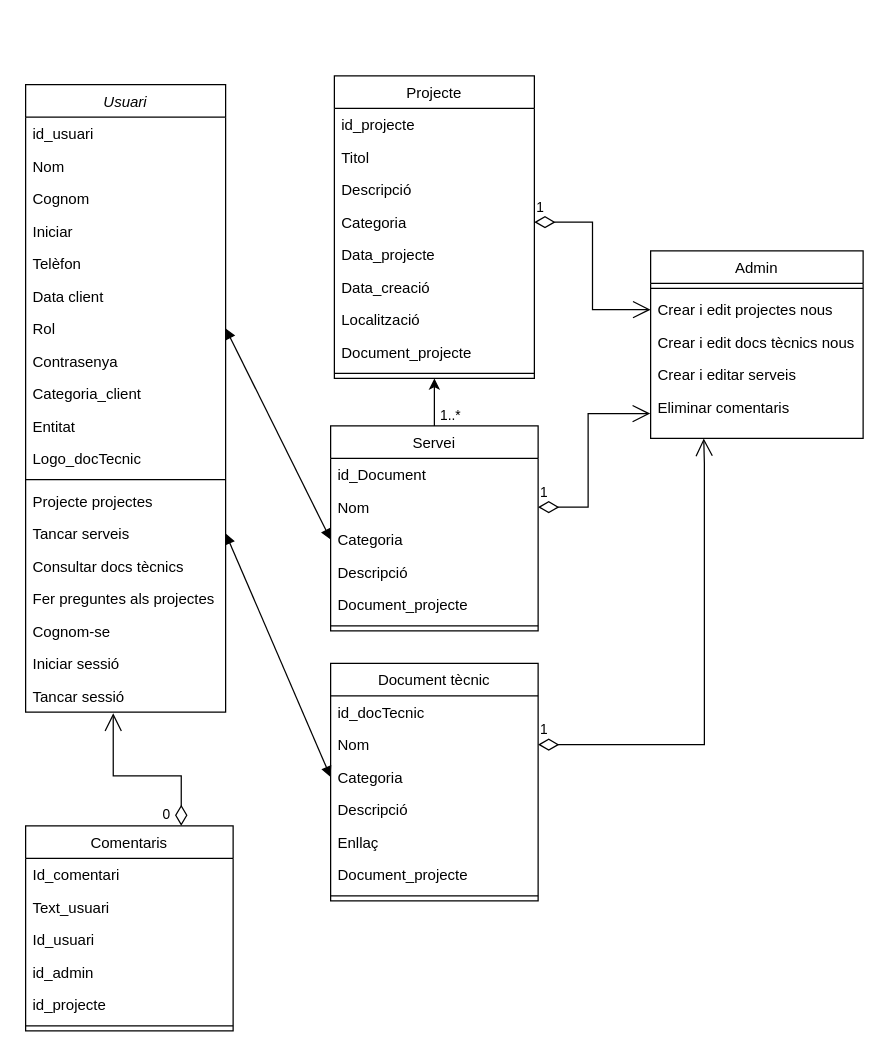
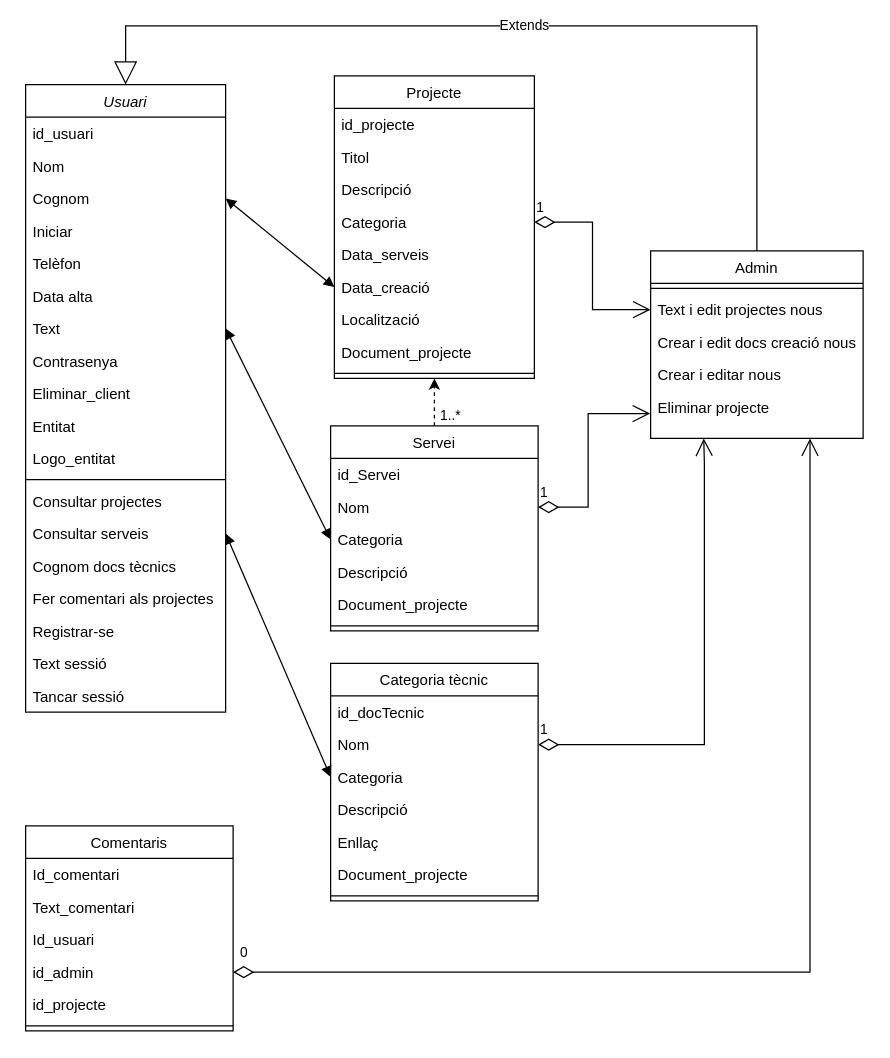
none -> (536, 26)
none -> (280, 243)
(396, 255) -> (390, 255)
(73, 296) -> (66, 296)
(759, 310) -> (755, 310)
(43, 329) -> (49, 329)
(768, 343) -> (768, 343)
(738, 375) -> (728, 375)
(94, 394) -> (86, 394)
(434, 405) -> (434, 405)
(728, 408) -> (721, 408)
(89, 459) -> (81, 459)
(382, 475) -> (371, 475)
(106, 501) -> (108, 501)
(87, 534) -> (98, 534)
(117, 566) -> (106, 566)
(138, 599) -> (136, 599)
(70, 631) -> (81, 631)
(84, 664) -> (75, 664)
(434, 680) -> (434, 680)
(133, 776) -> none
(77, 908) -> (89, 908)
none -> (797, 972)
